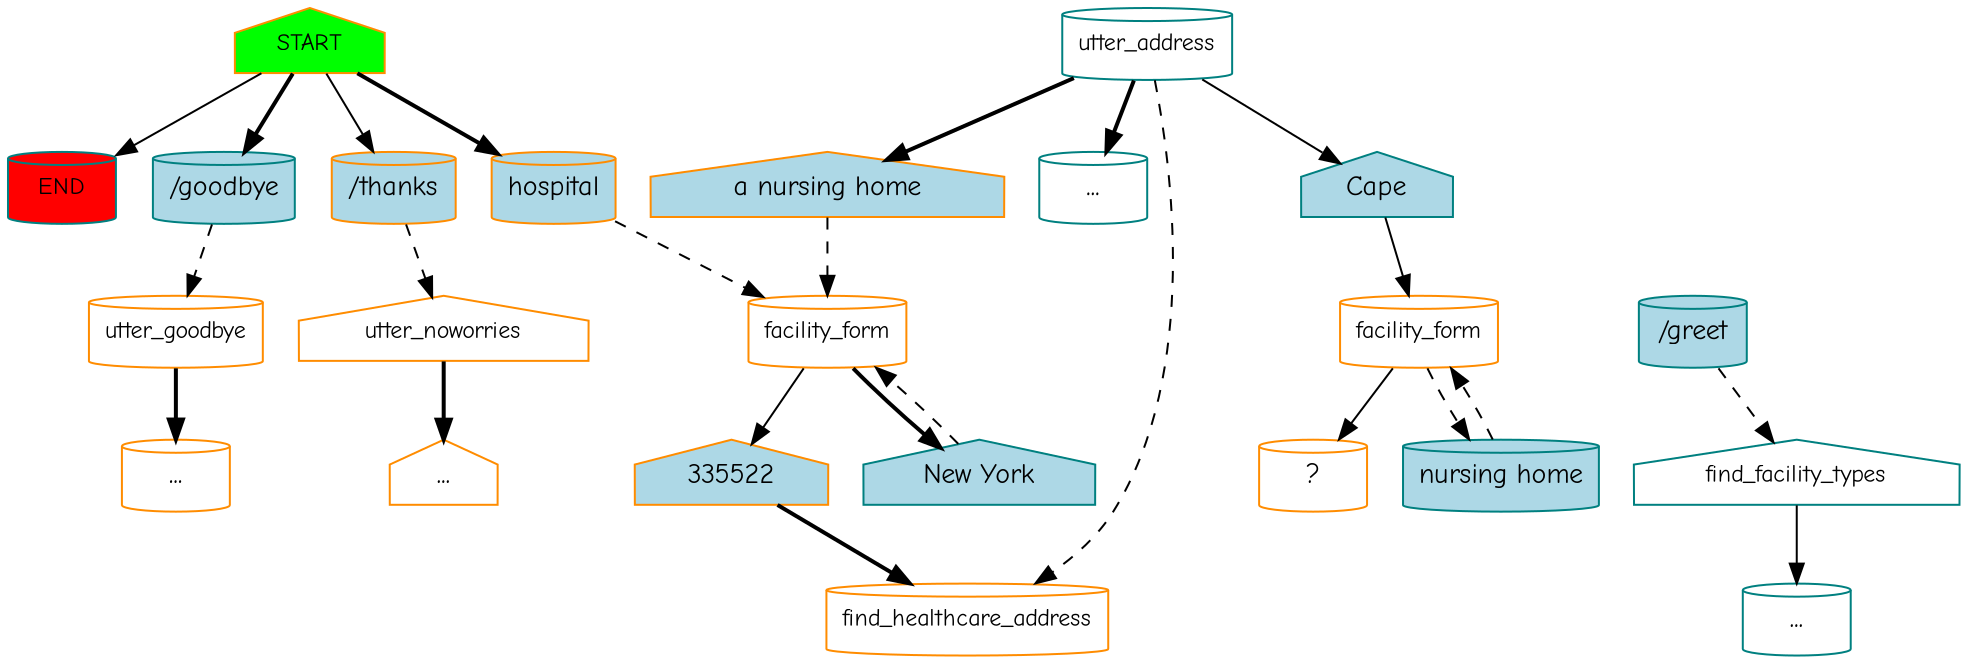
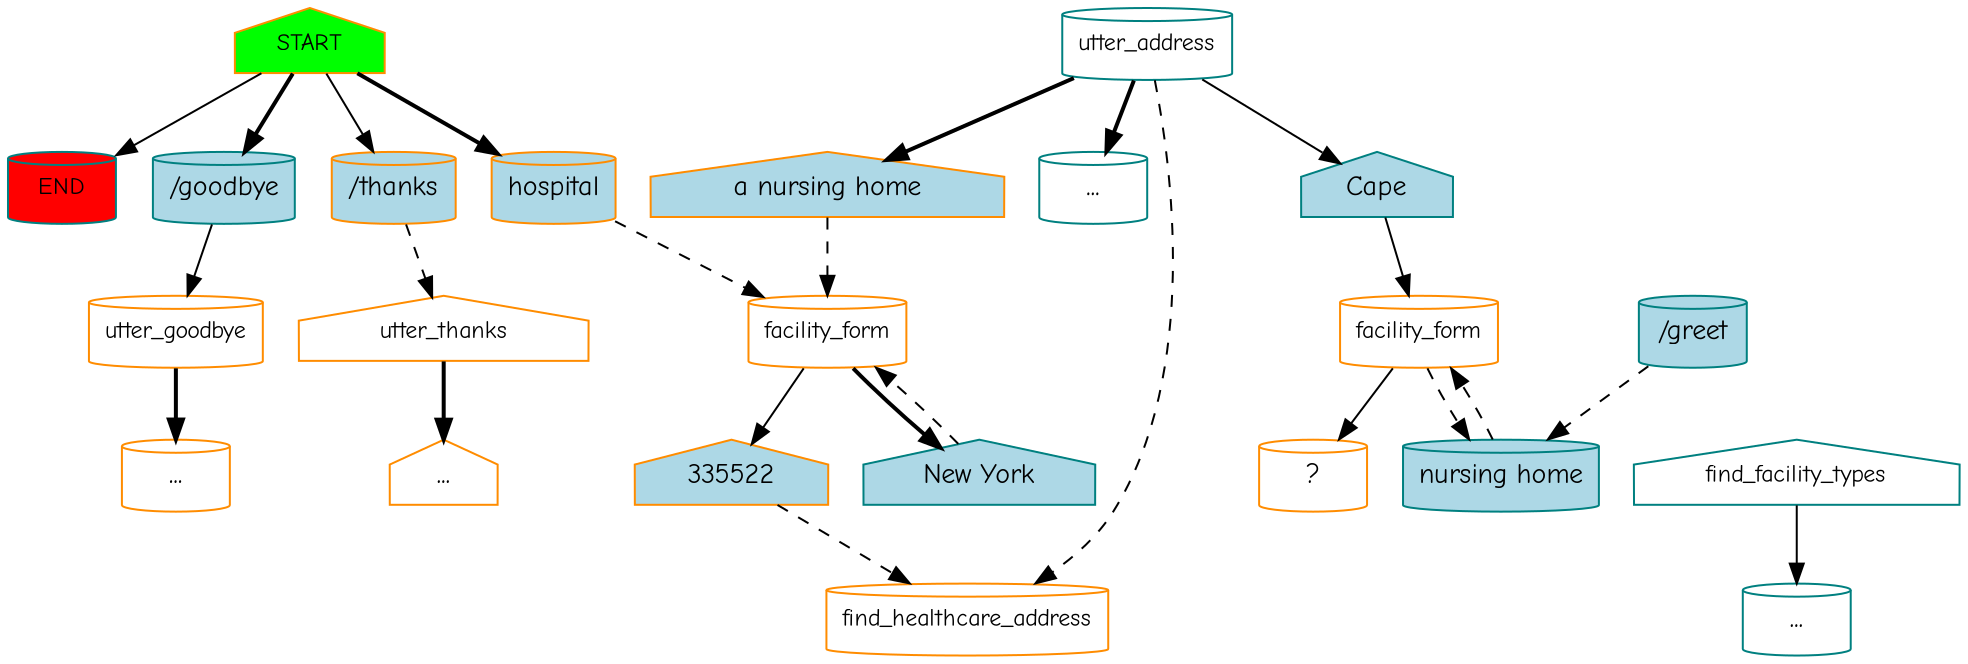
(203, 250) -> (203, 250)
(444, 332) -> (444, 332)
(1740, 397) -> (1606, 397)
(835, 539) -> (835, 539)
